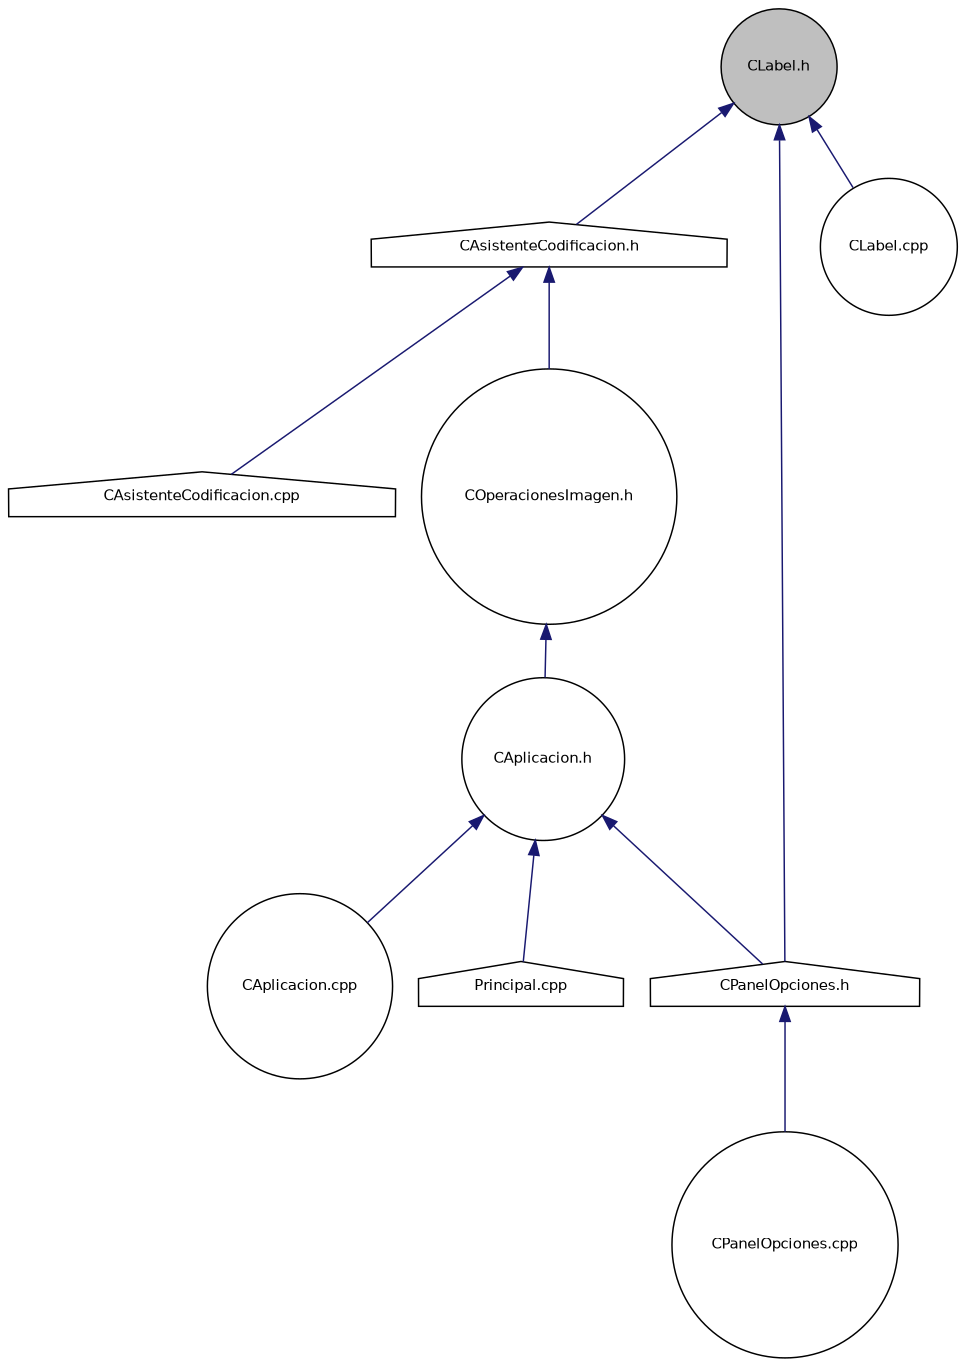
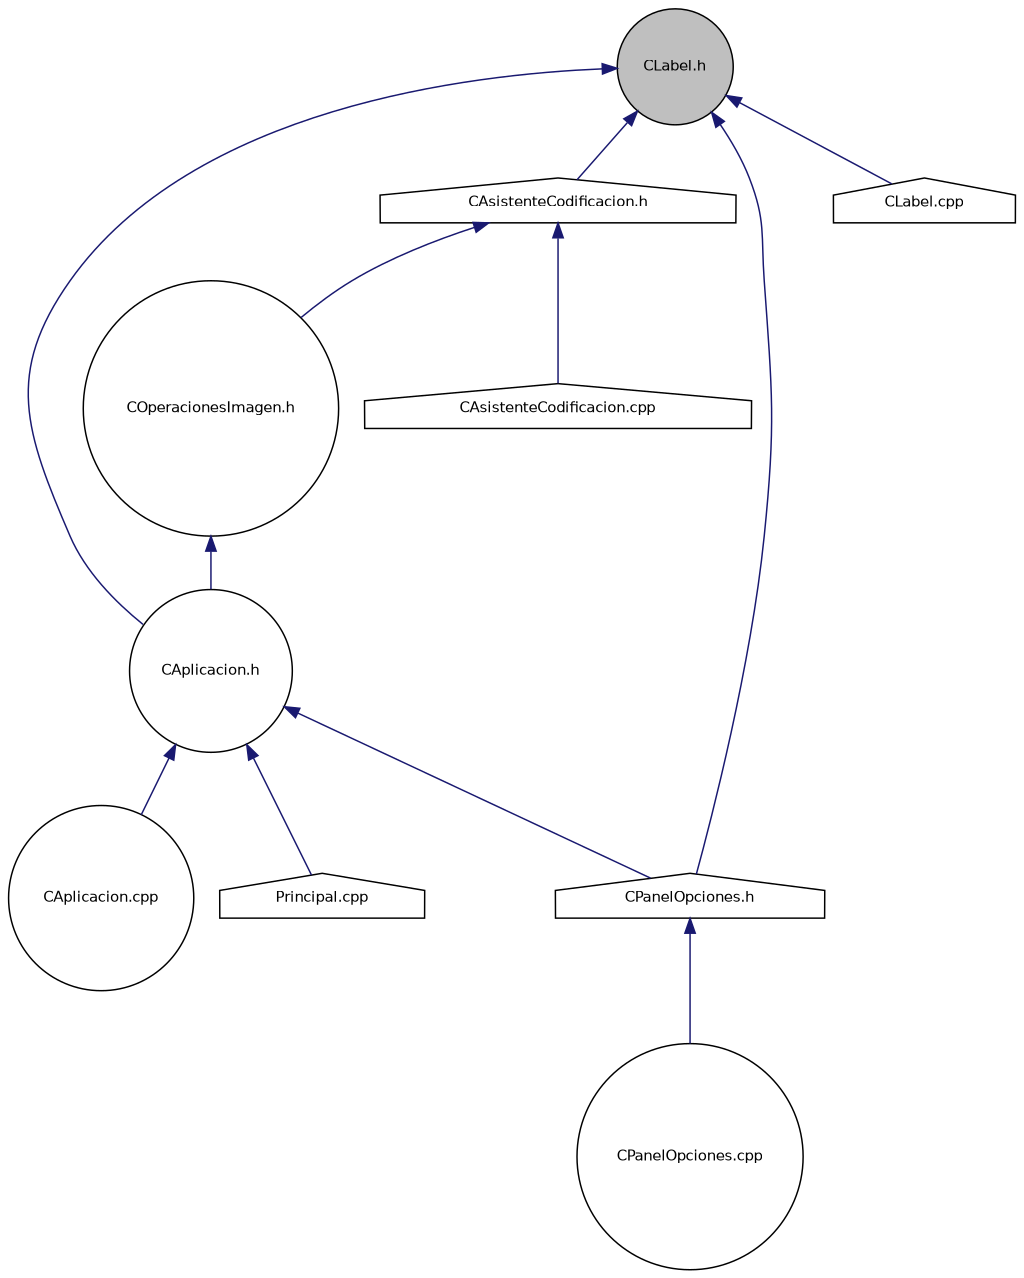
none -> (141, 208)
(889, 247) -> (924, 203)
